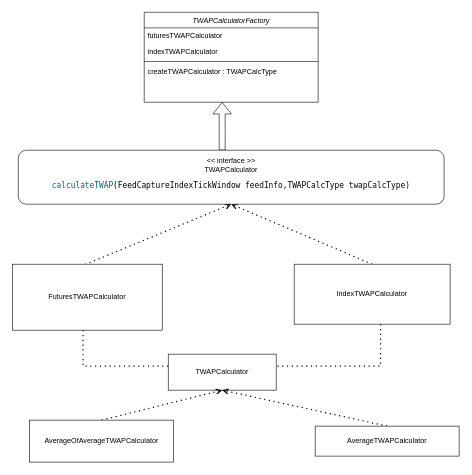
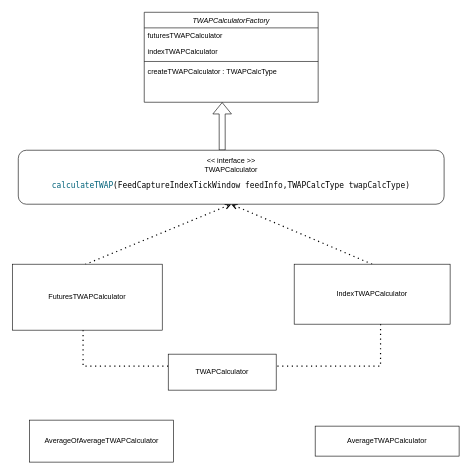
(178, 401) -> none
(299, 407) -> none
